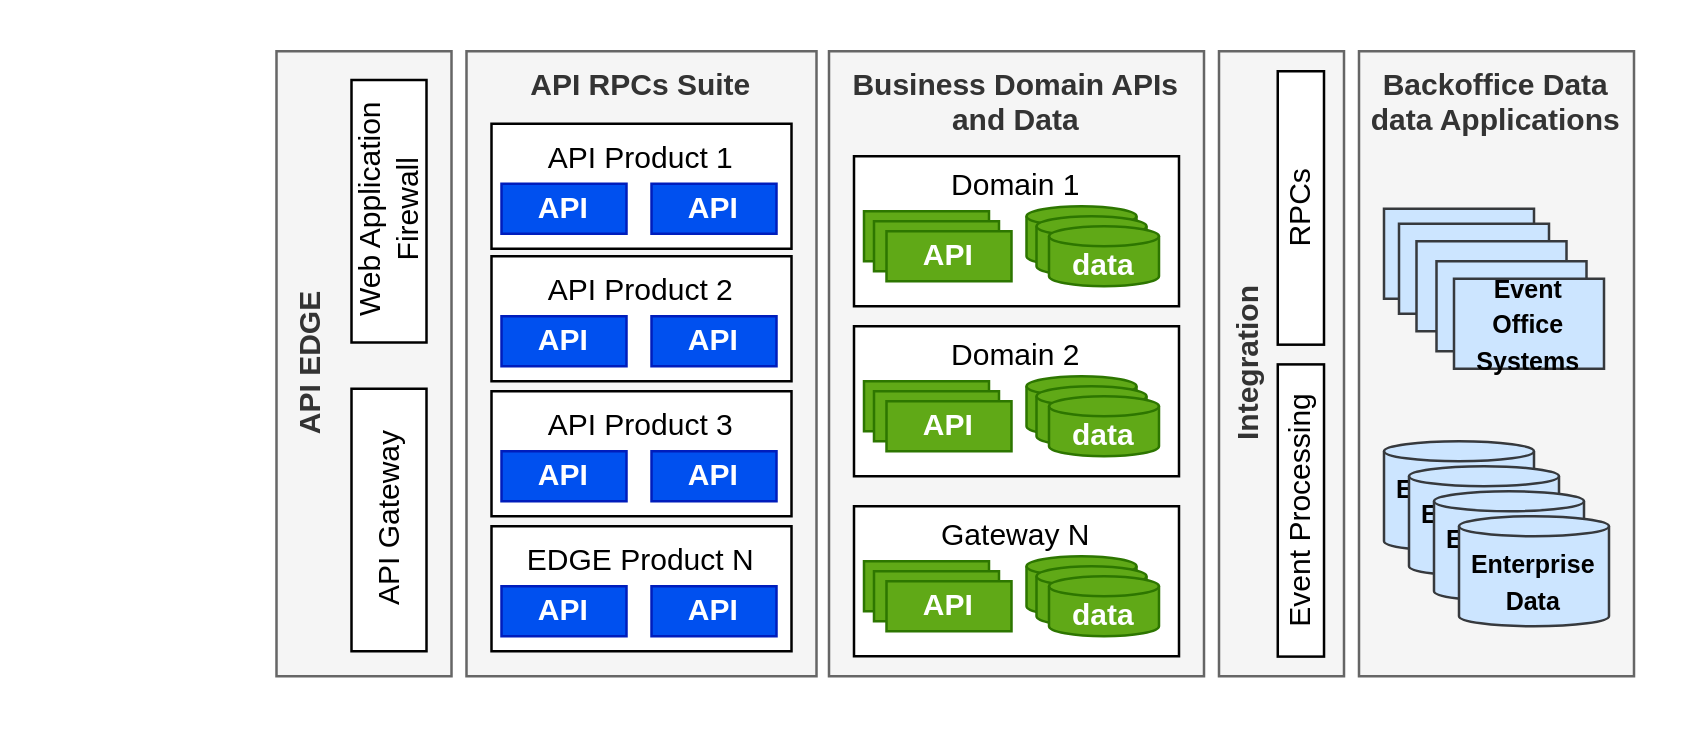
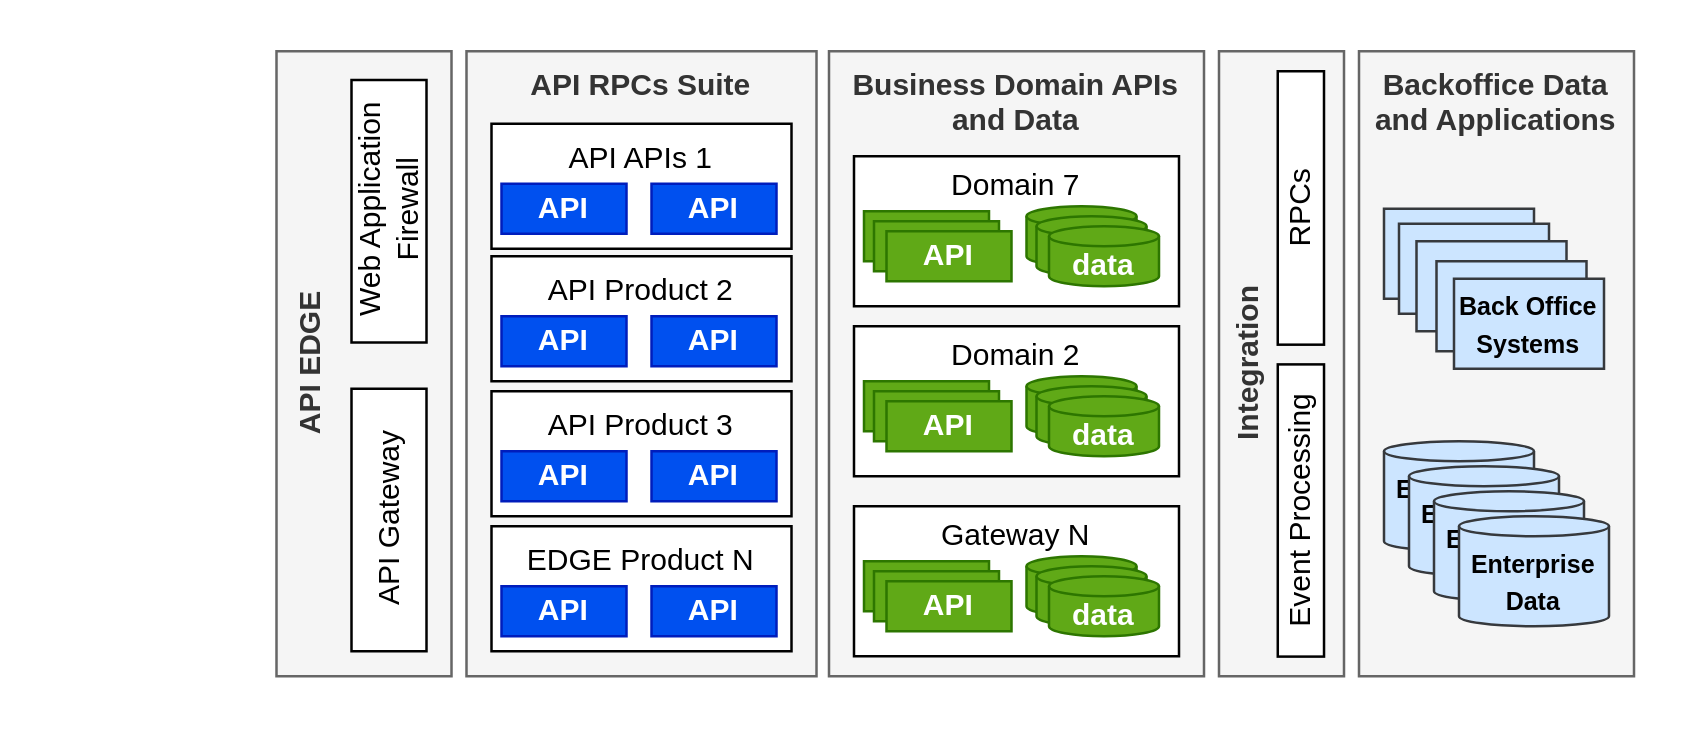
(1496, 105) -> (1496, 105)
(641, 159) -> (641, 159)
(1016, 187) -> (1016, 187)
(1529, 324) -> (1529, 324)
